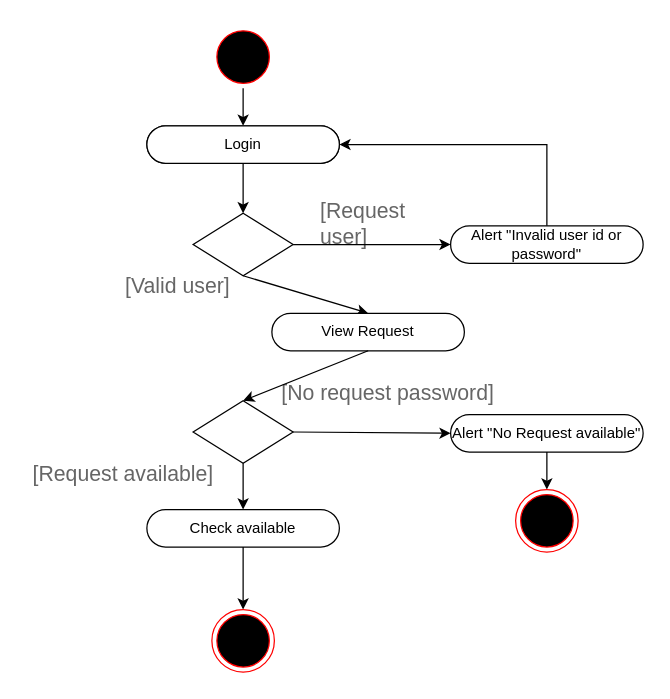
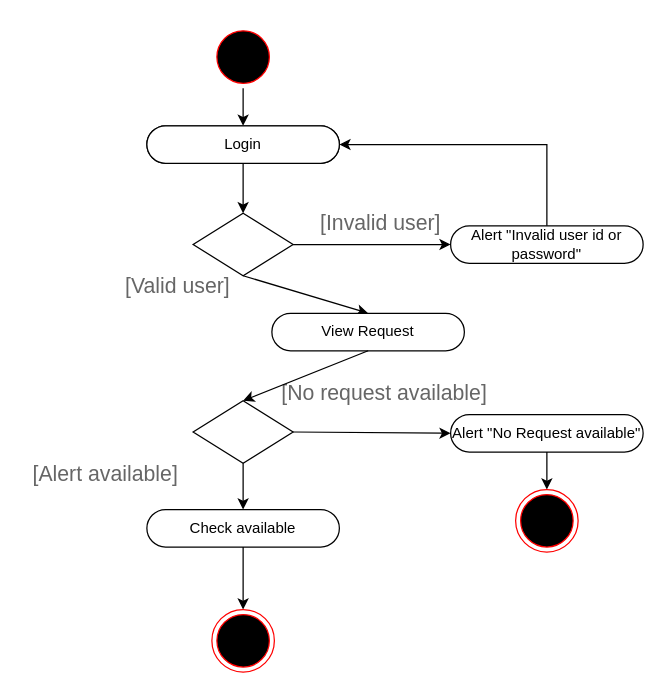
(389, 224) -> (389, 224)
(391, 394) -> (391, 394)
(126, 476) -> (120, 476)
